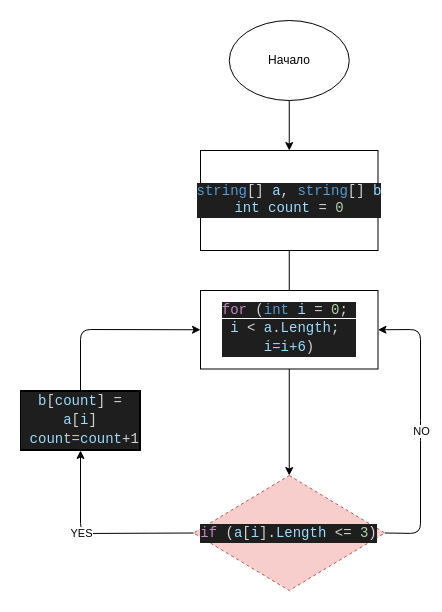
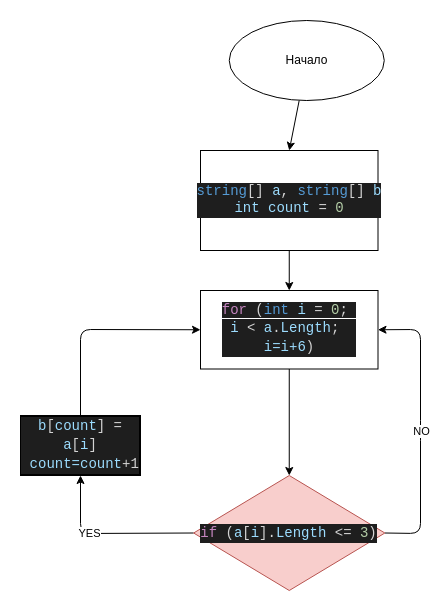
(289, 61) -> (307, 61)
(289, 285) -> (289, 282)
(81, 421) -> (81, 446)
(289, 533) -> (289, 533)
